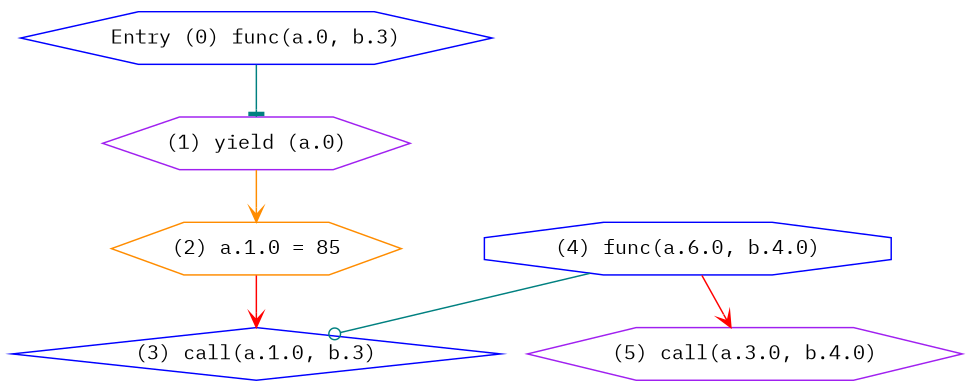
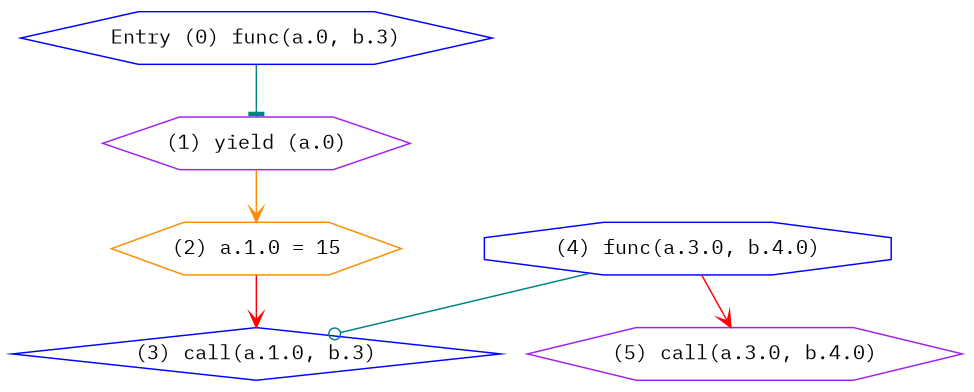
(256, 249) -> (256, 249)
(688, 249) -> (688, 249)
